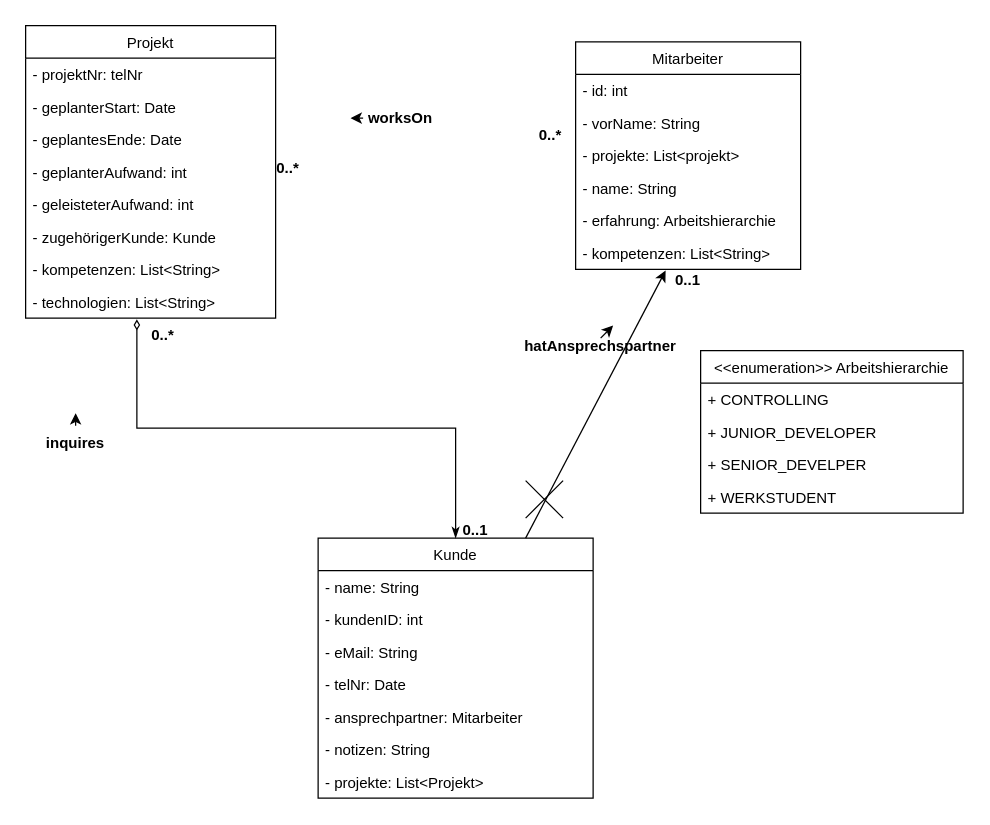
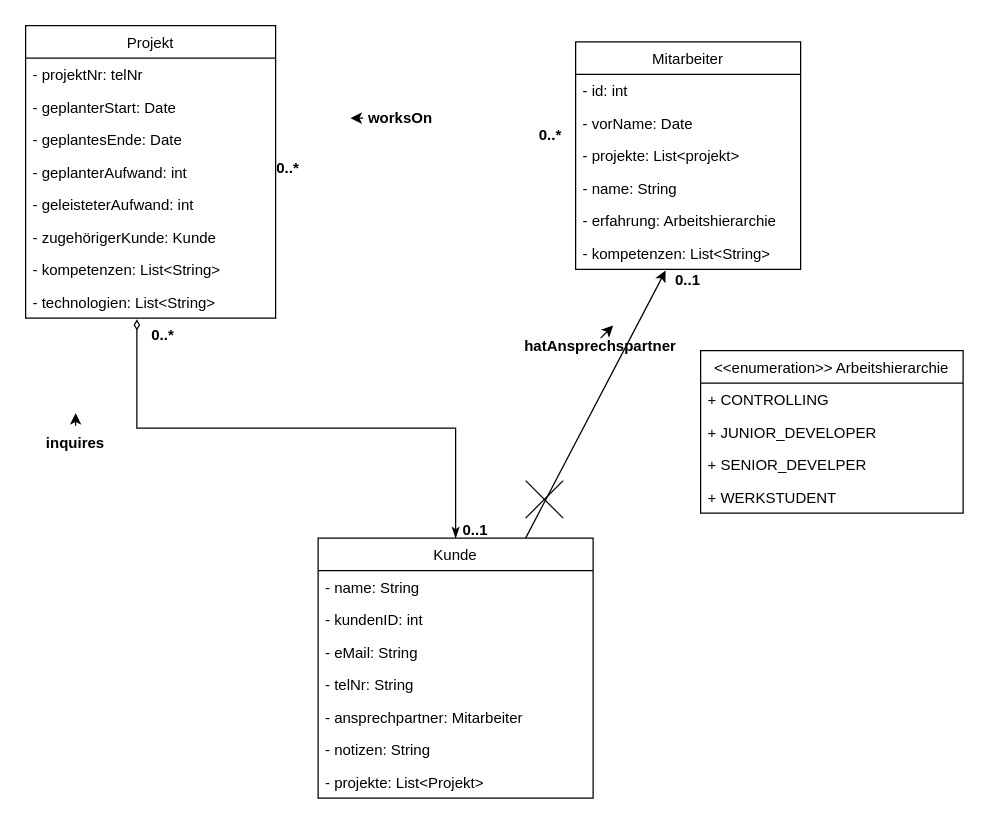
(646, 124) -> (640, 124)
(372, 685) -> (378, 685)
